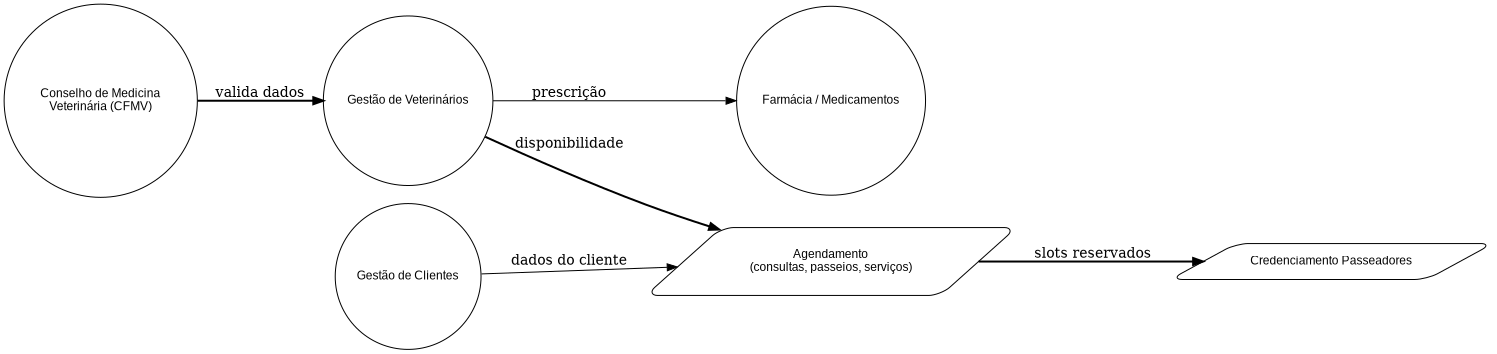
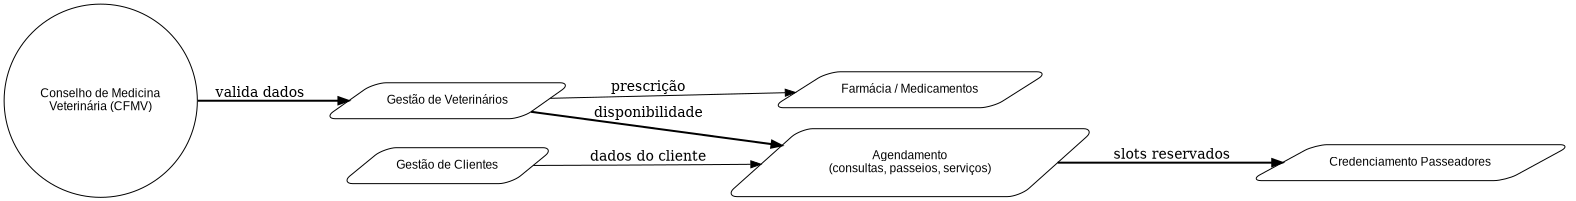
(408, 101) -> (448, 101)
(831, 101) -> (910, 90)
(408, 276) -> (448, 166)
